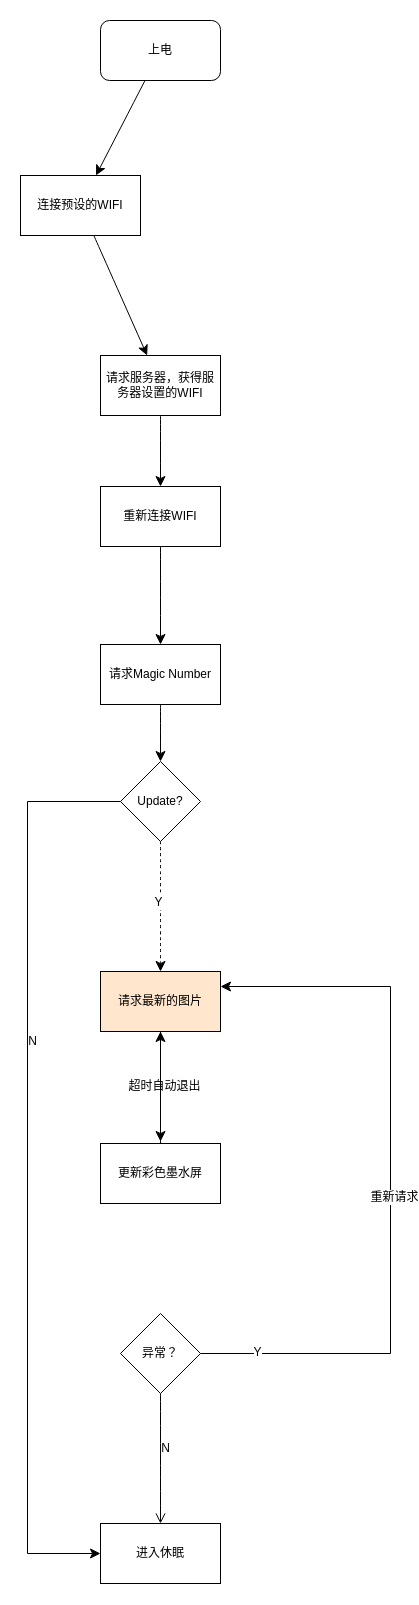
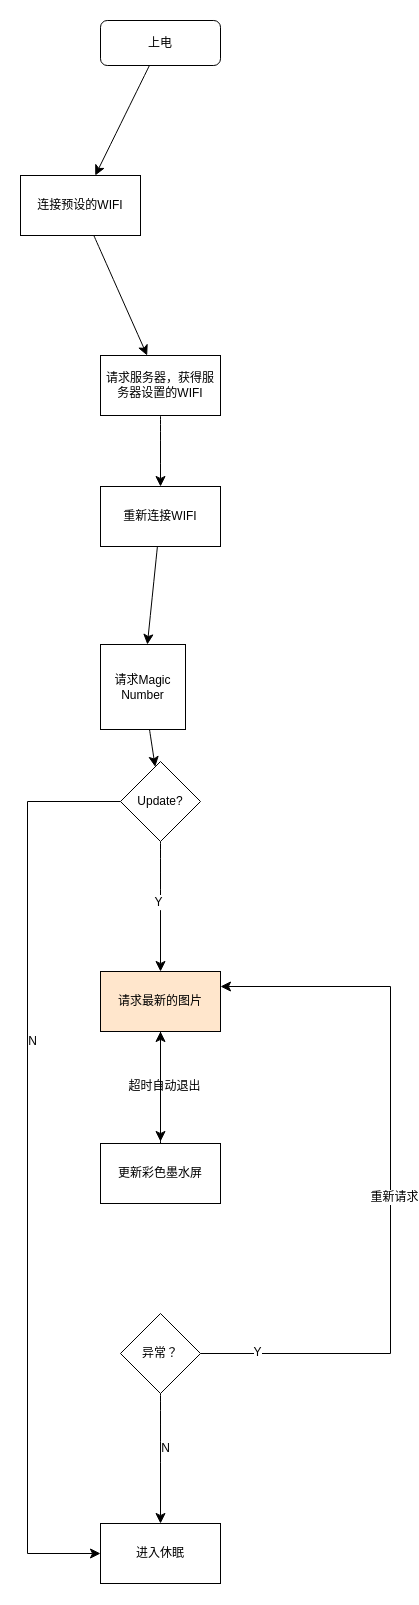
(161, 51) -> (161, 43)
(161, 675) -> (143, 687)
(161, 869) -> (161, 869)
(161, 1516) -> (161, 1514)
